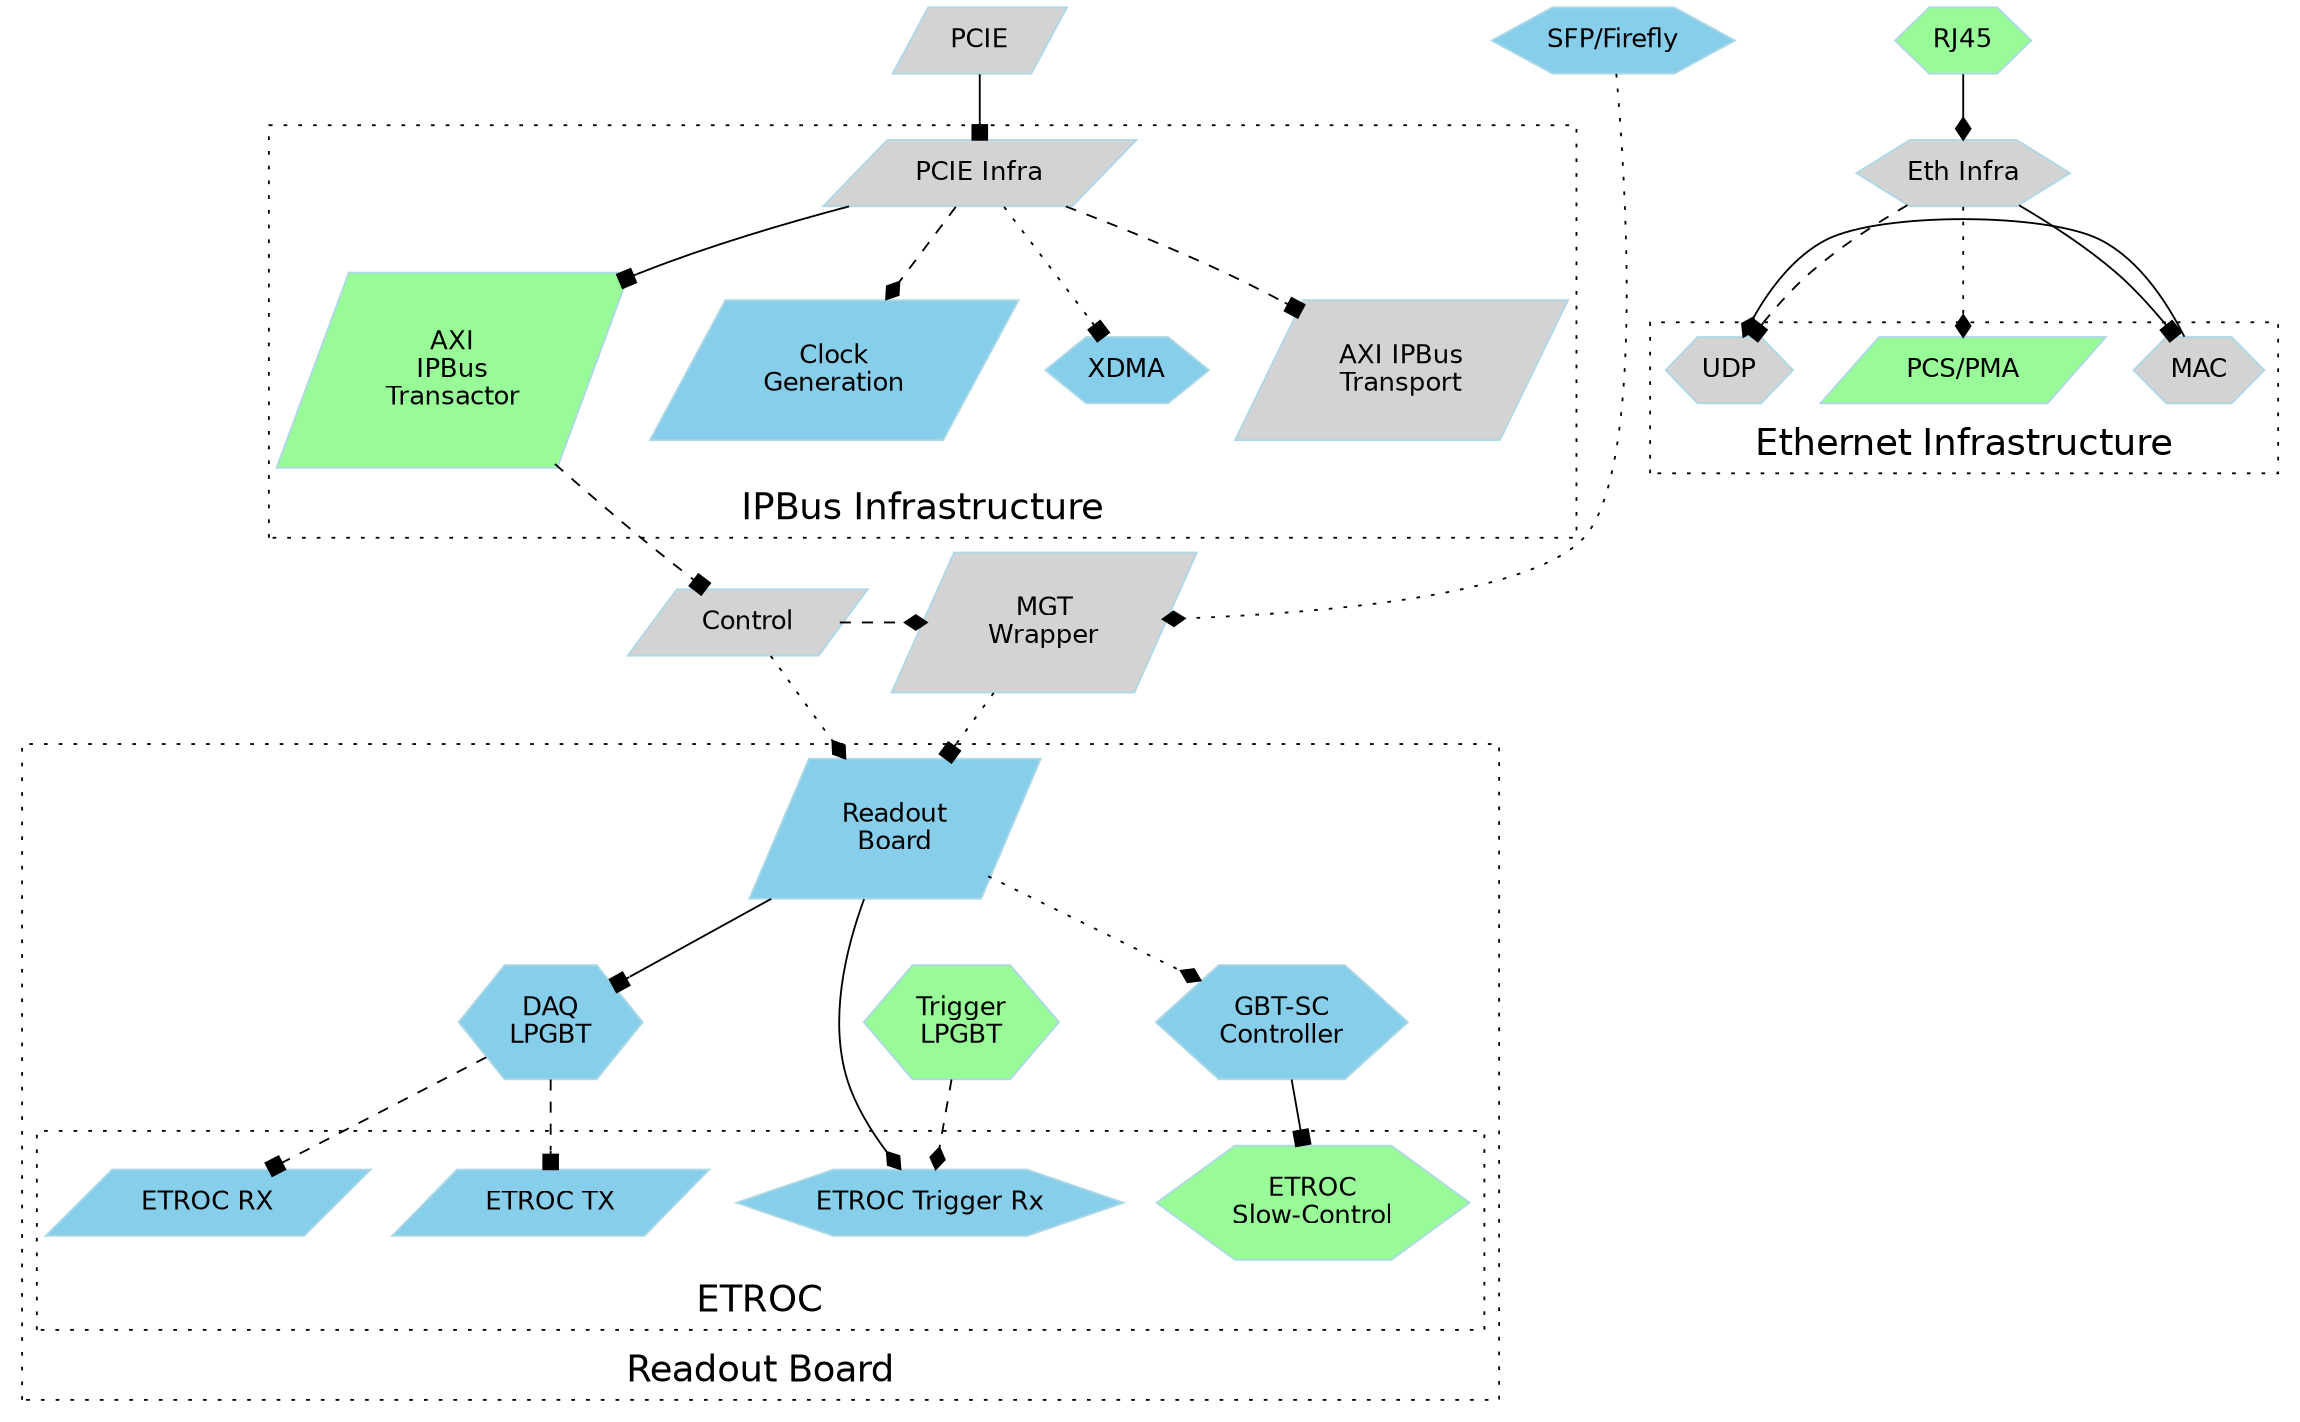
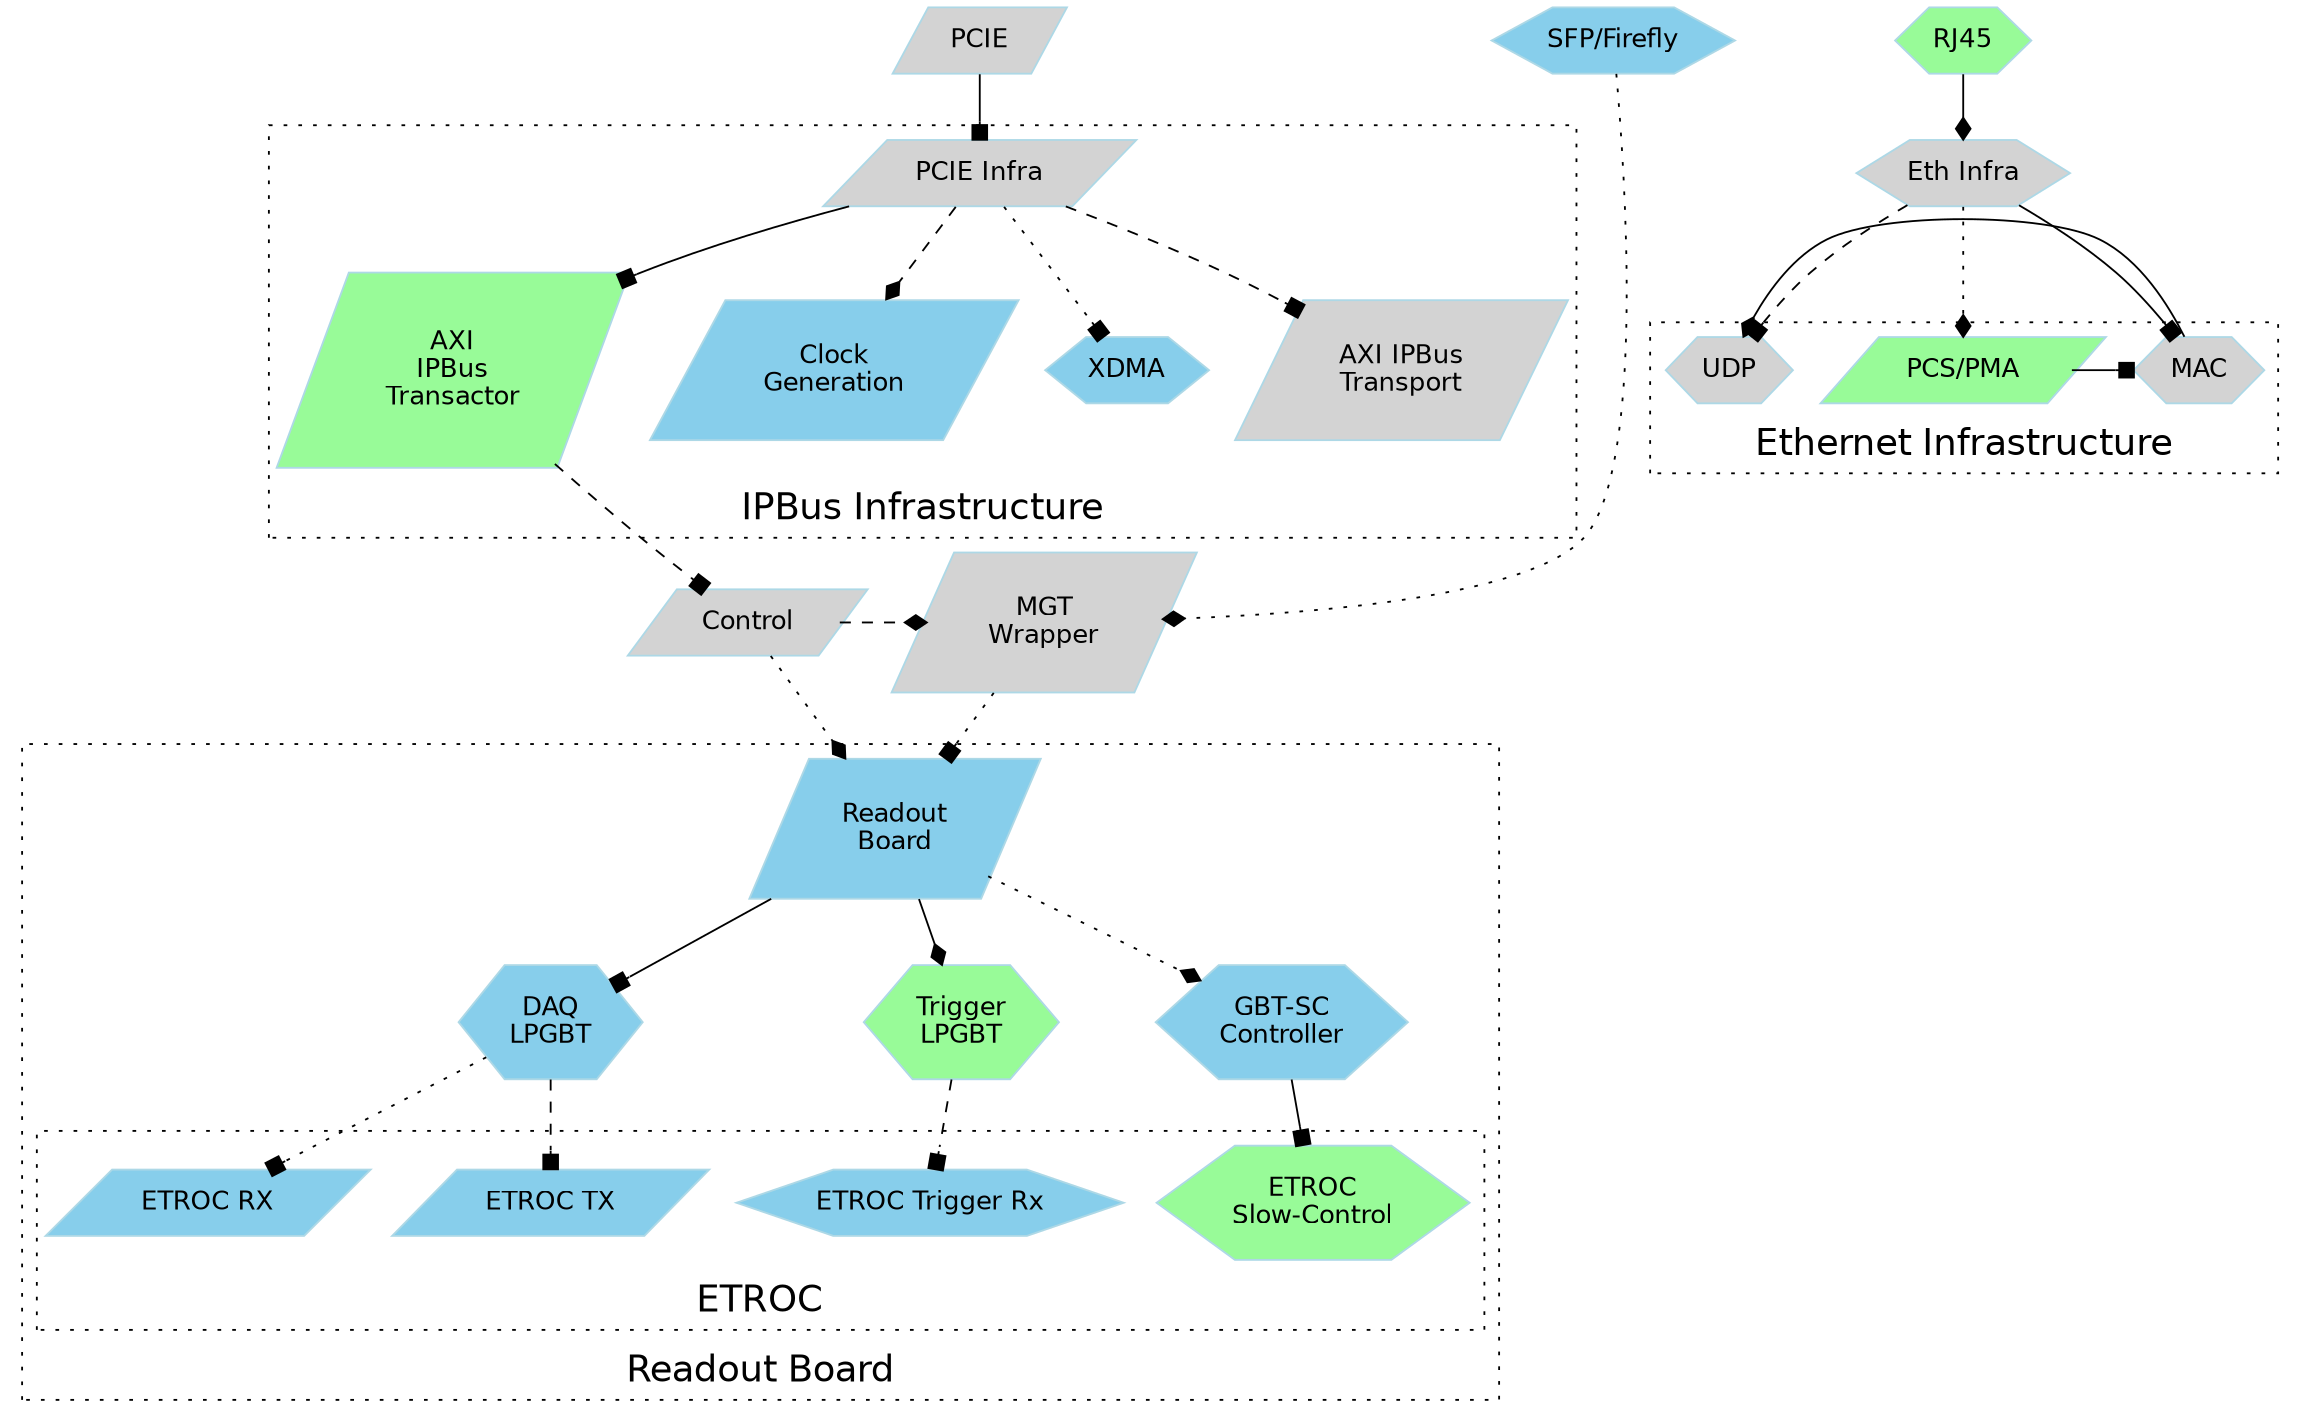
none -> (2094, 370)
(839, 1029) -> (927, 922)
(386, 1109) -> (386, 1109)
(946, 1113) -> (946, 1113)
